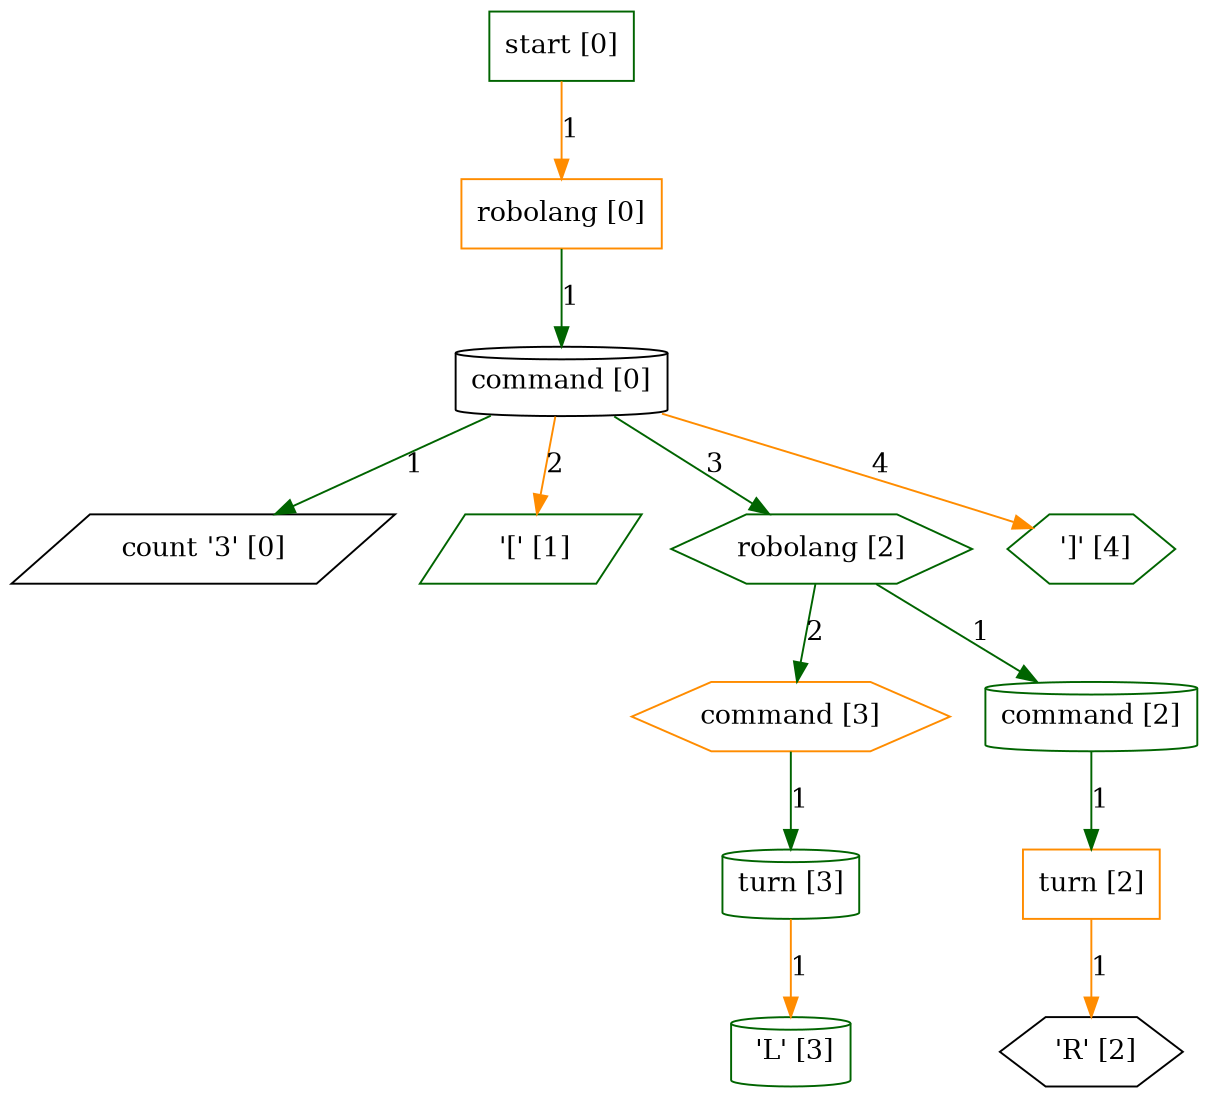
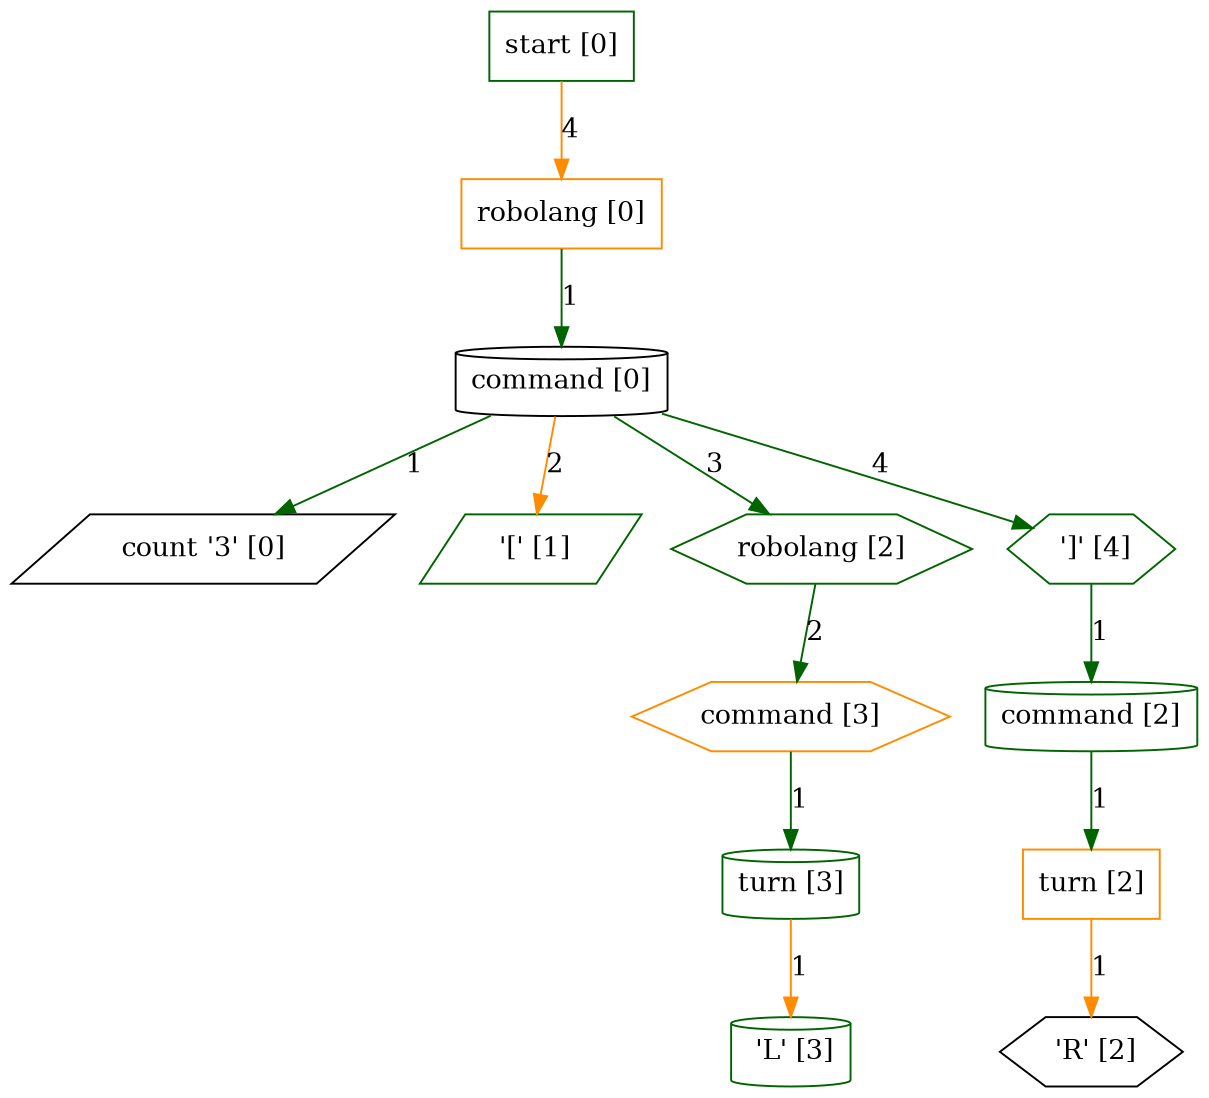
(571, 130) -> (571, 130)
(838, 467) -> (838, 467)
(948, 628) -> (1091, 623)
